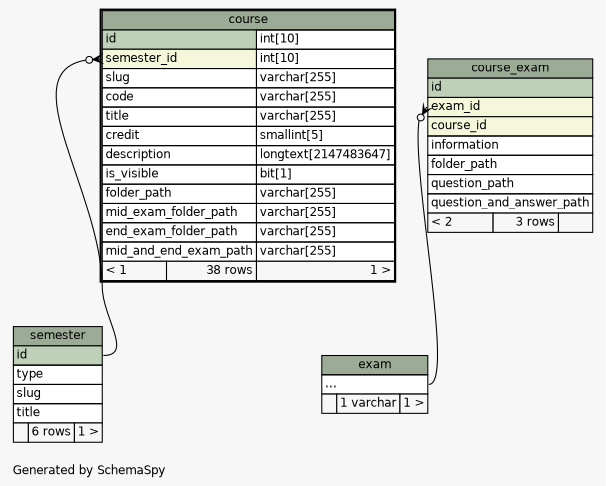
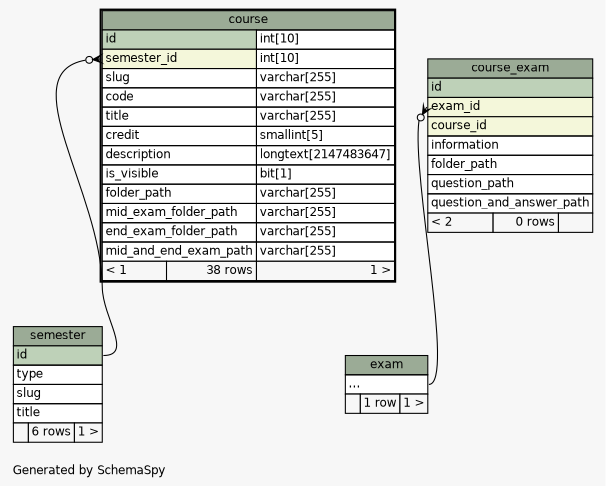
(535, 222) -> (535, 222)
(368, 403) -> (380, 403)
